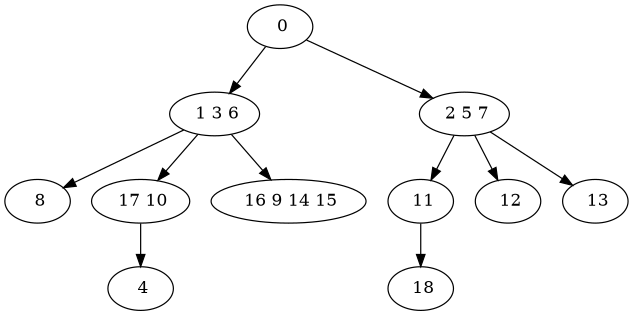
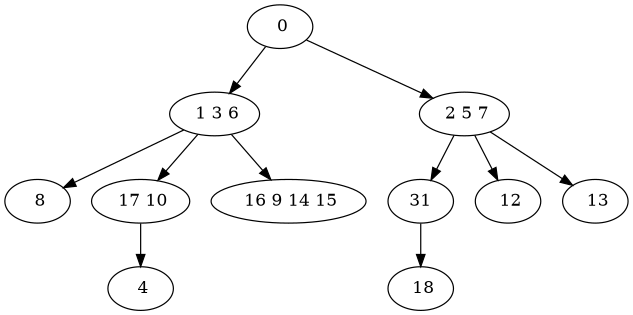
(421, 201) -> (421, 201)
